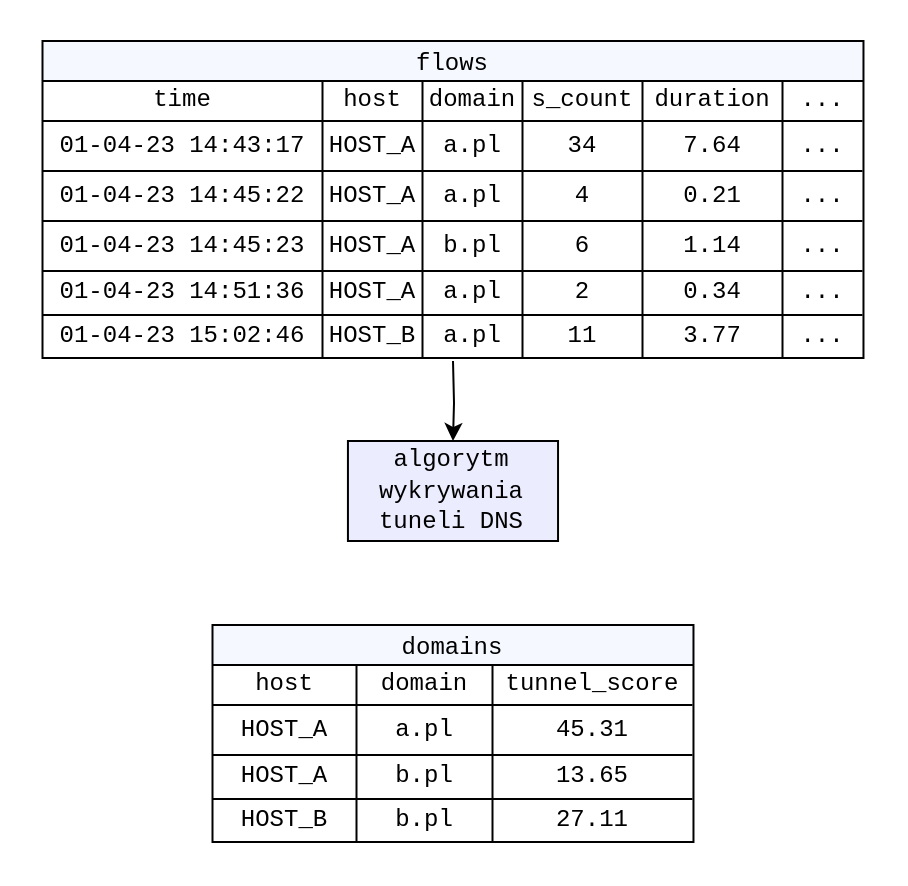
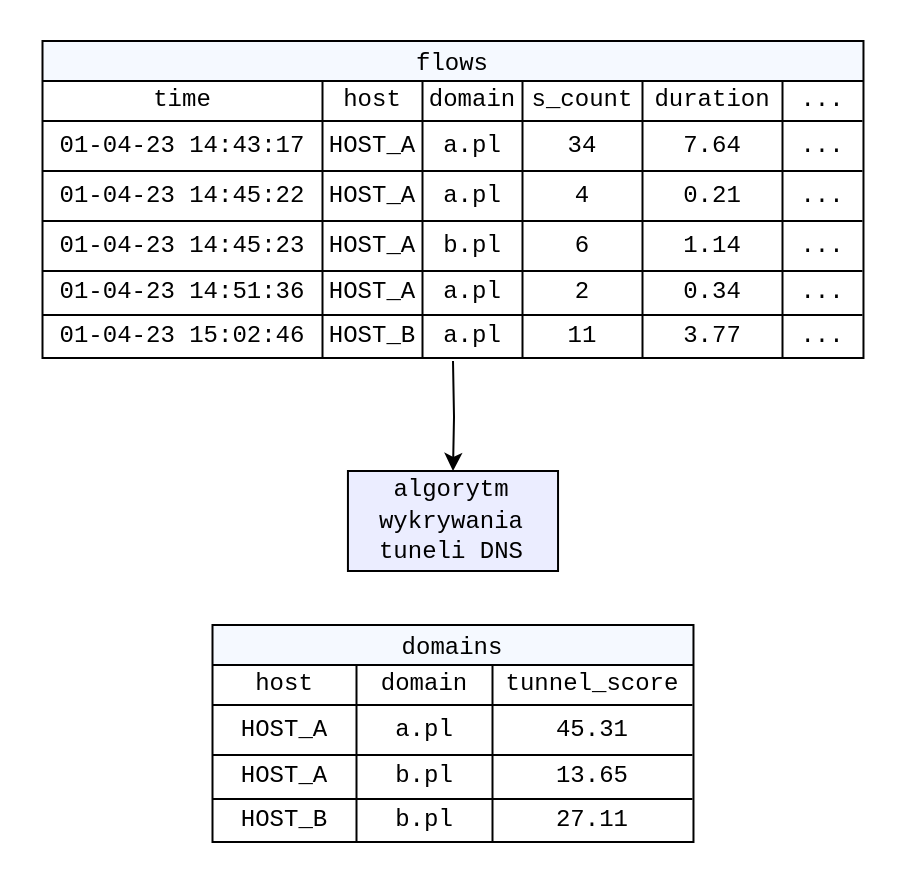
(453, 491) -> (453, 521)
